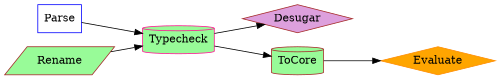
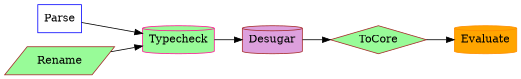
(297, 19) -> (272, 40)
(239, 50) -> (312, 40)
(297, 61) -> (378, 40)
(438, 61) -> (486, 40)
